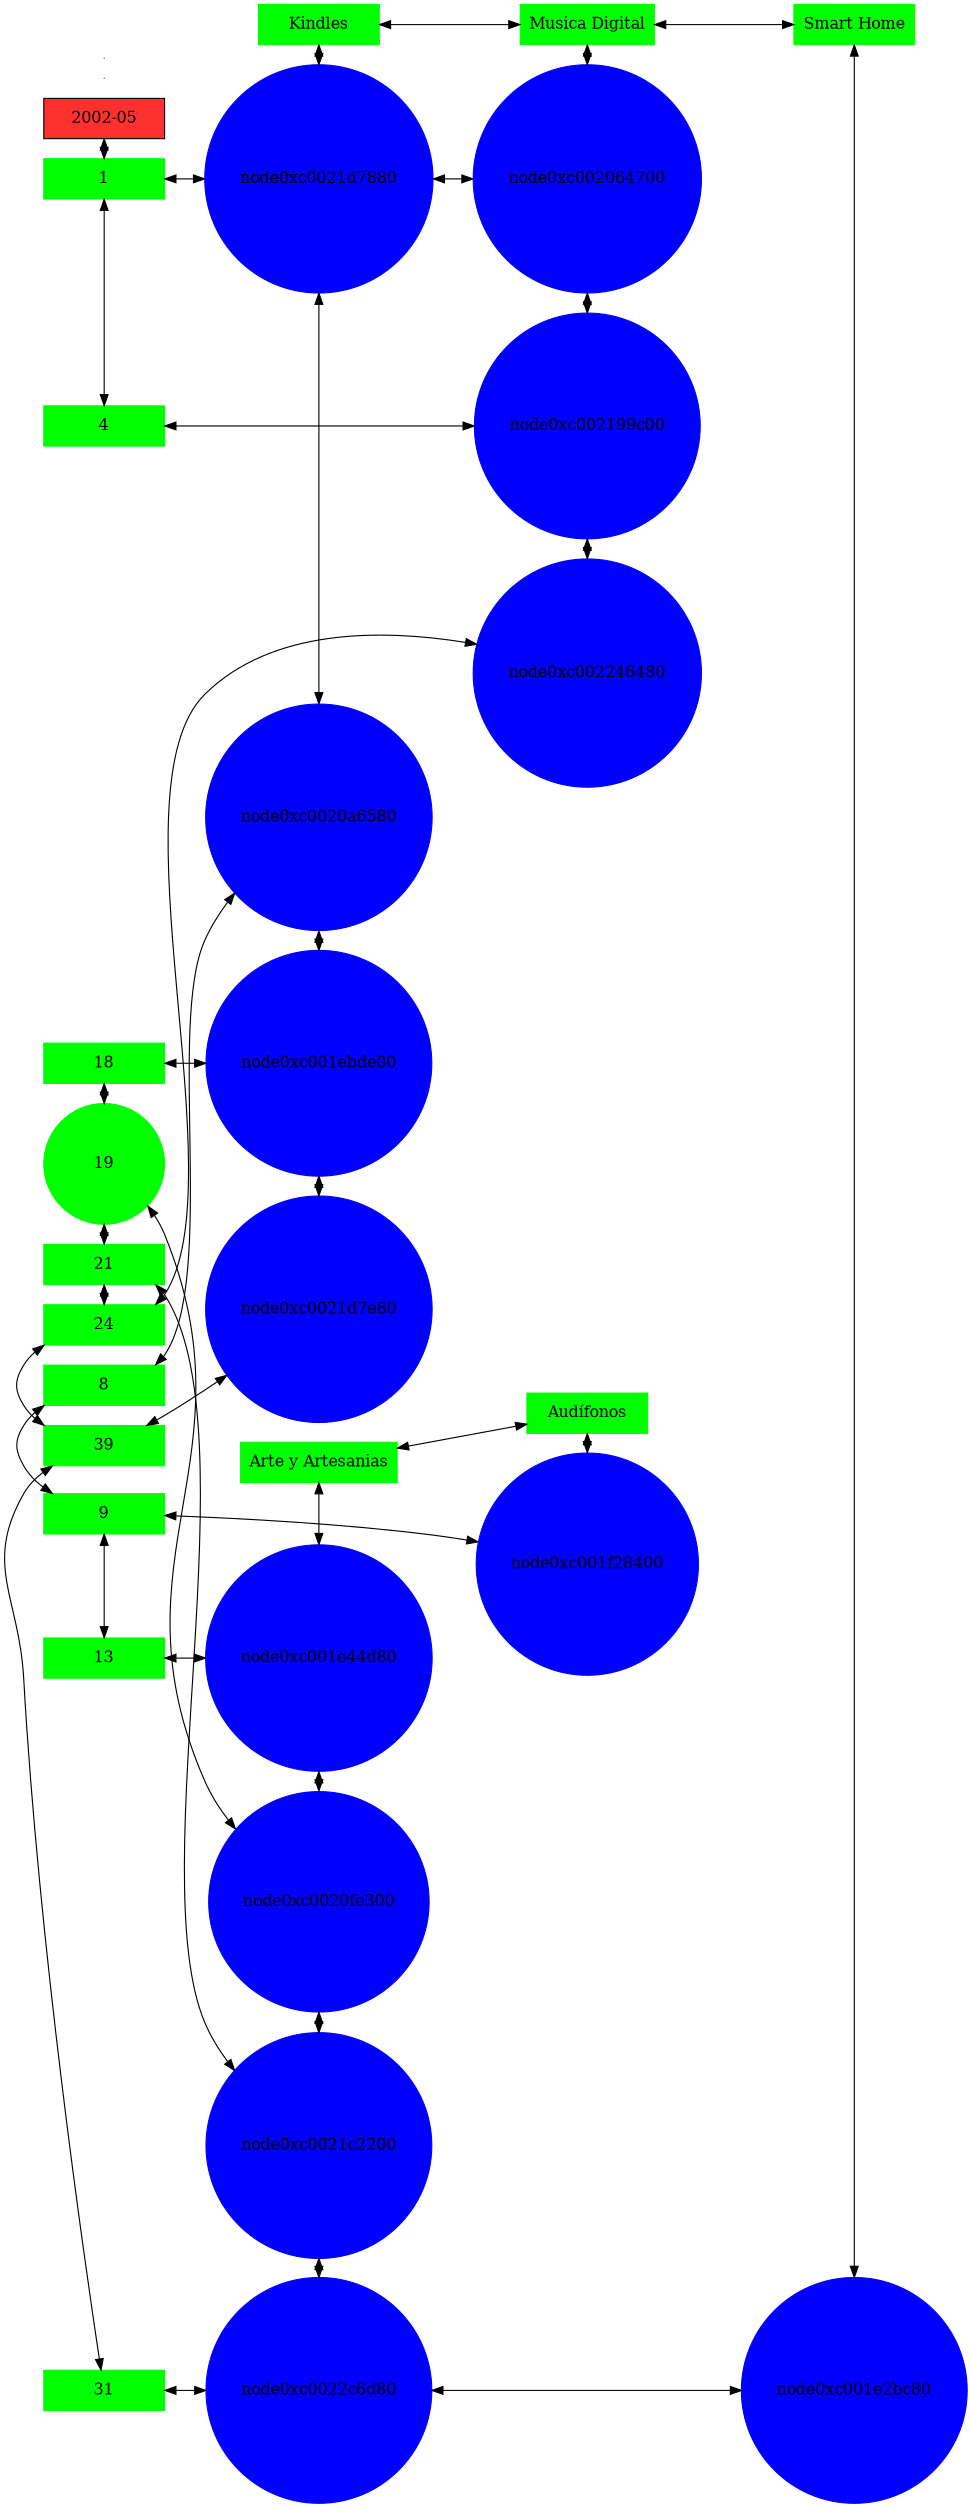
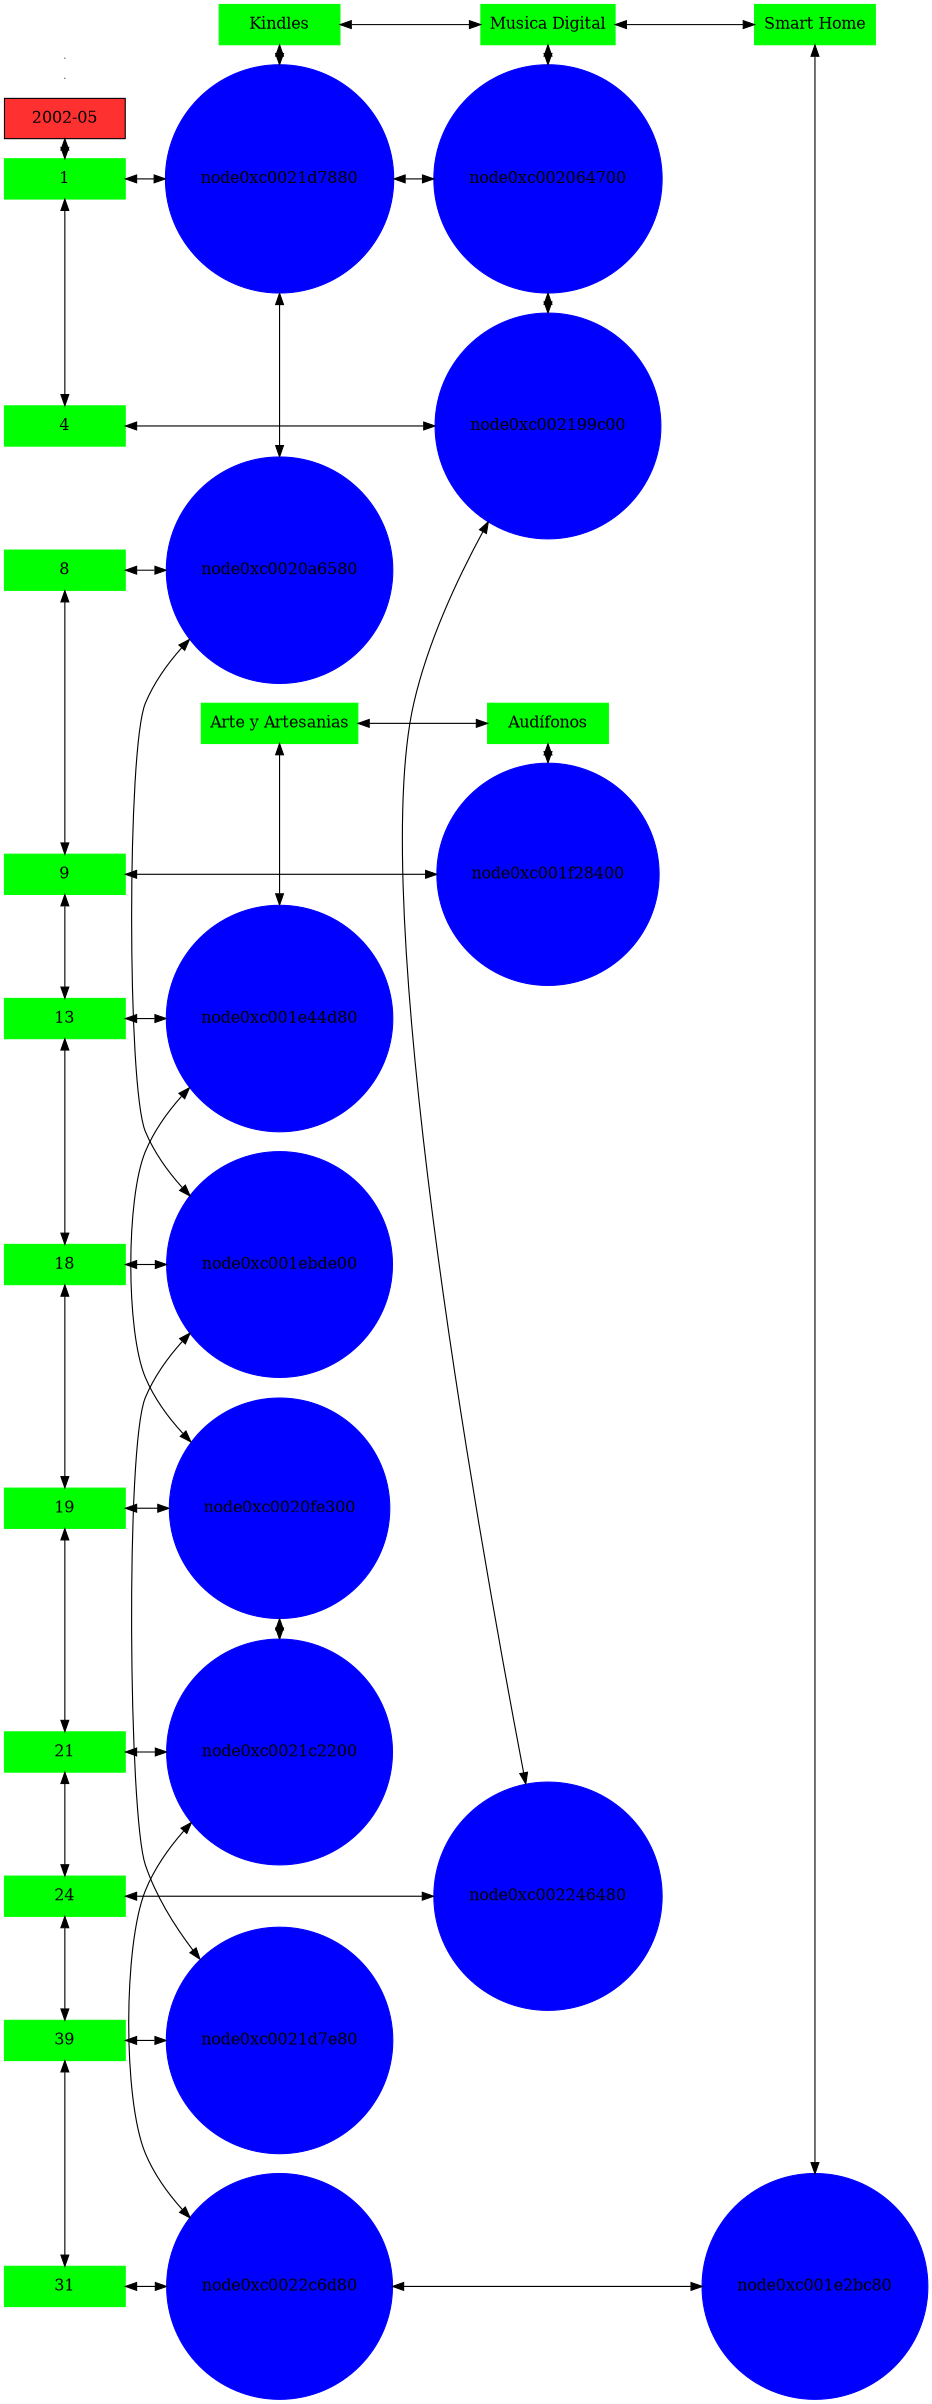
none -> (65, 1142)
(104, 1164) -> (65, 1508)
